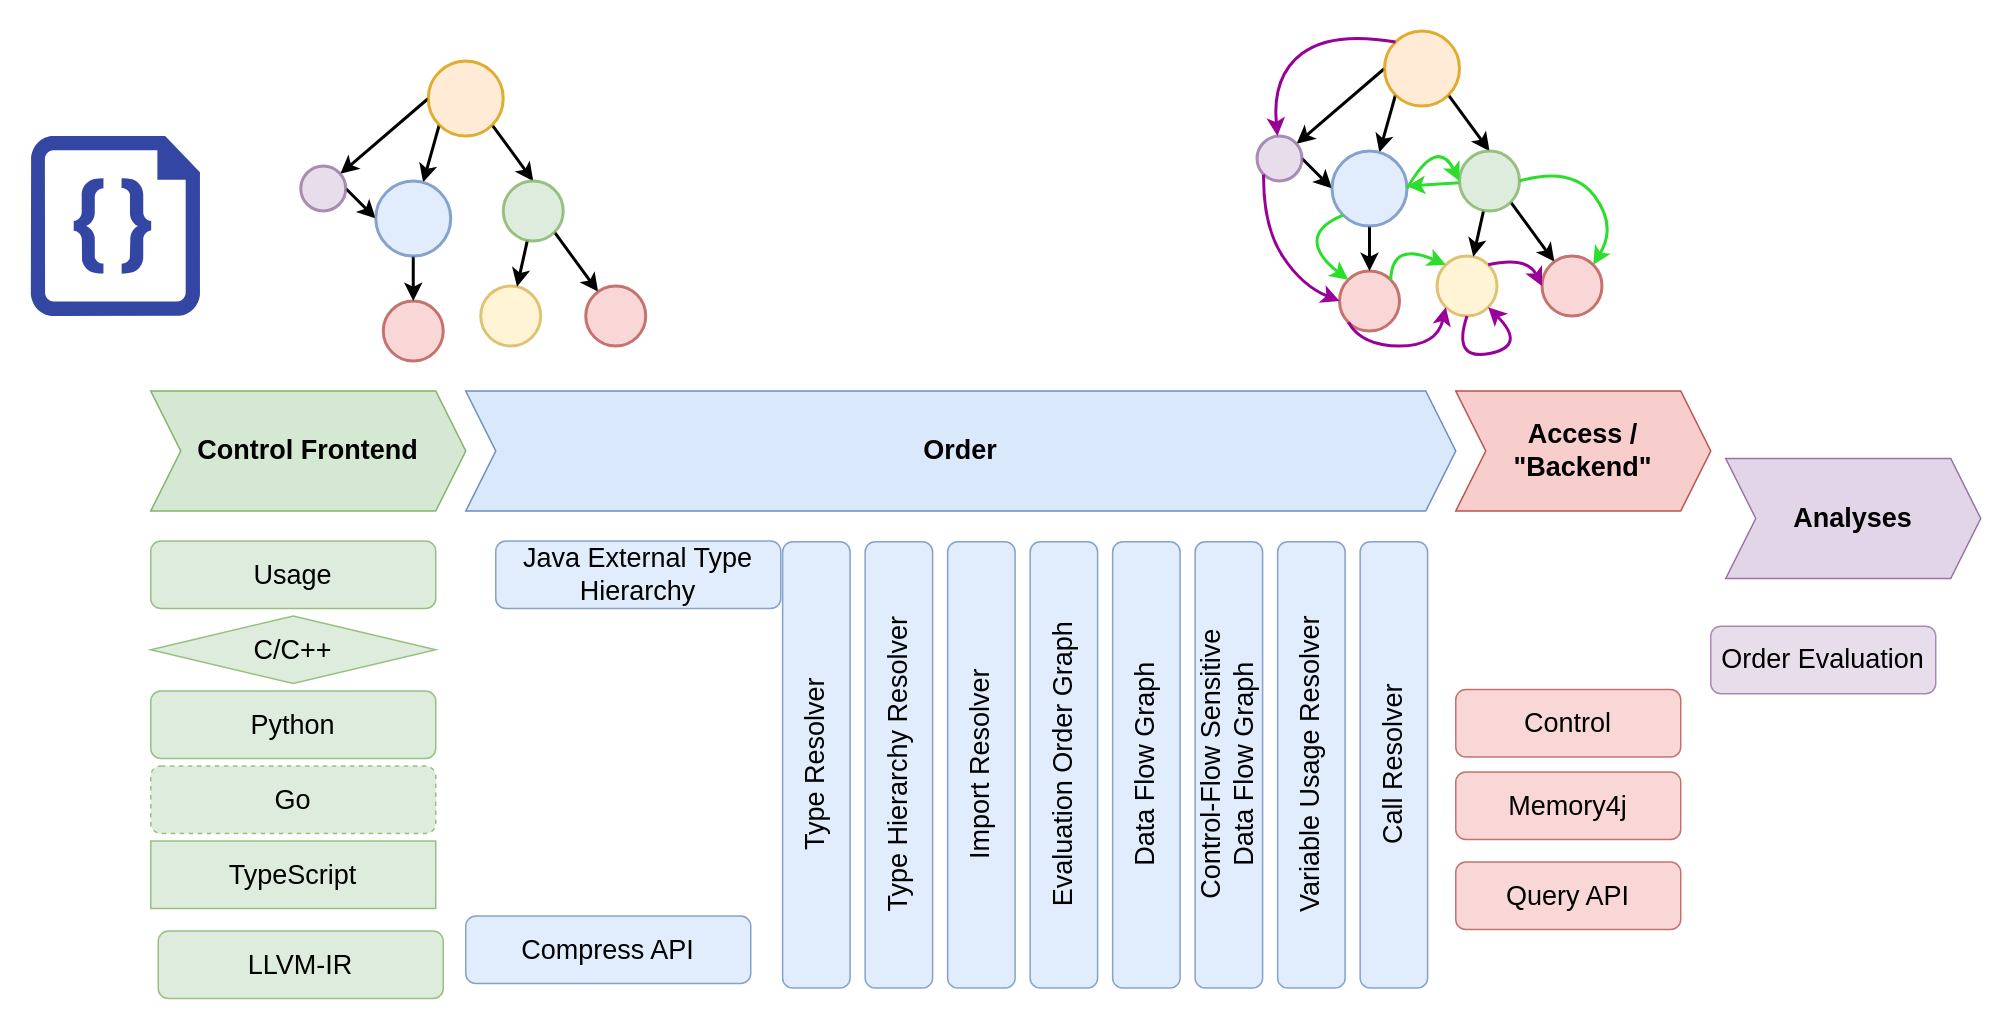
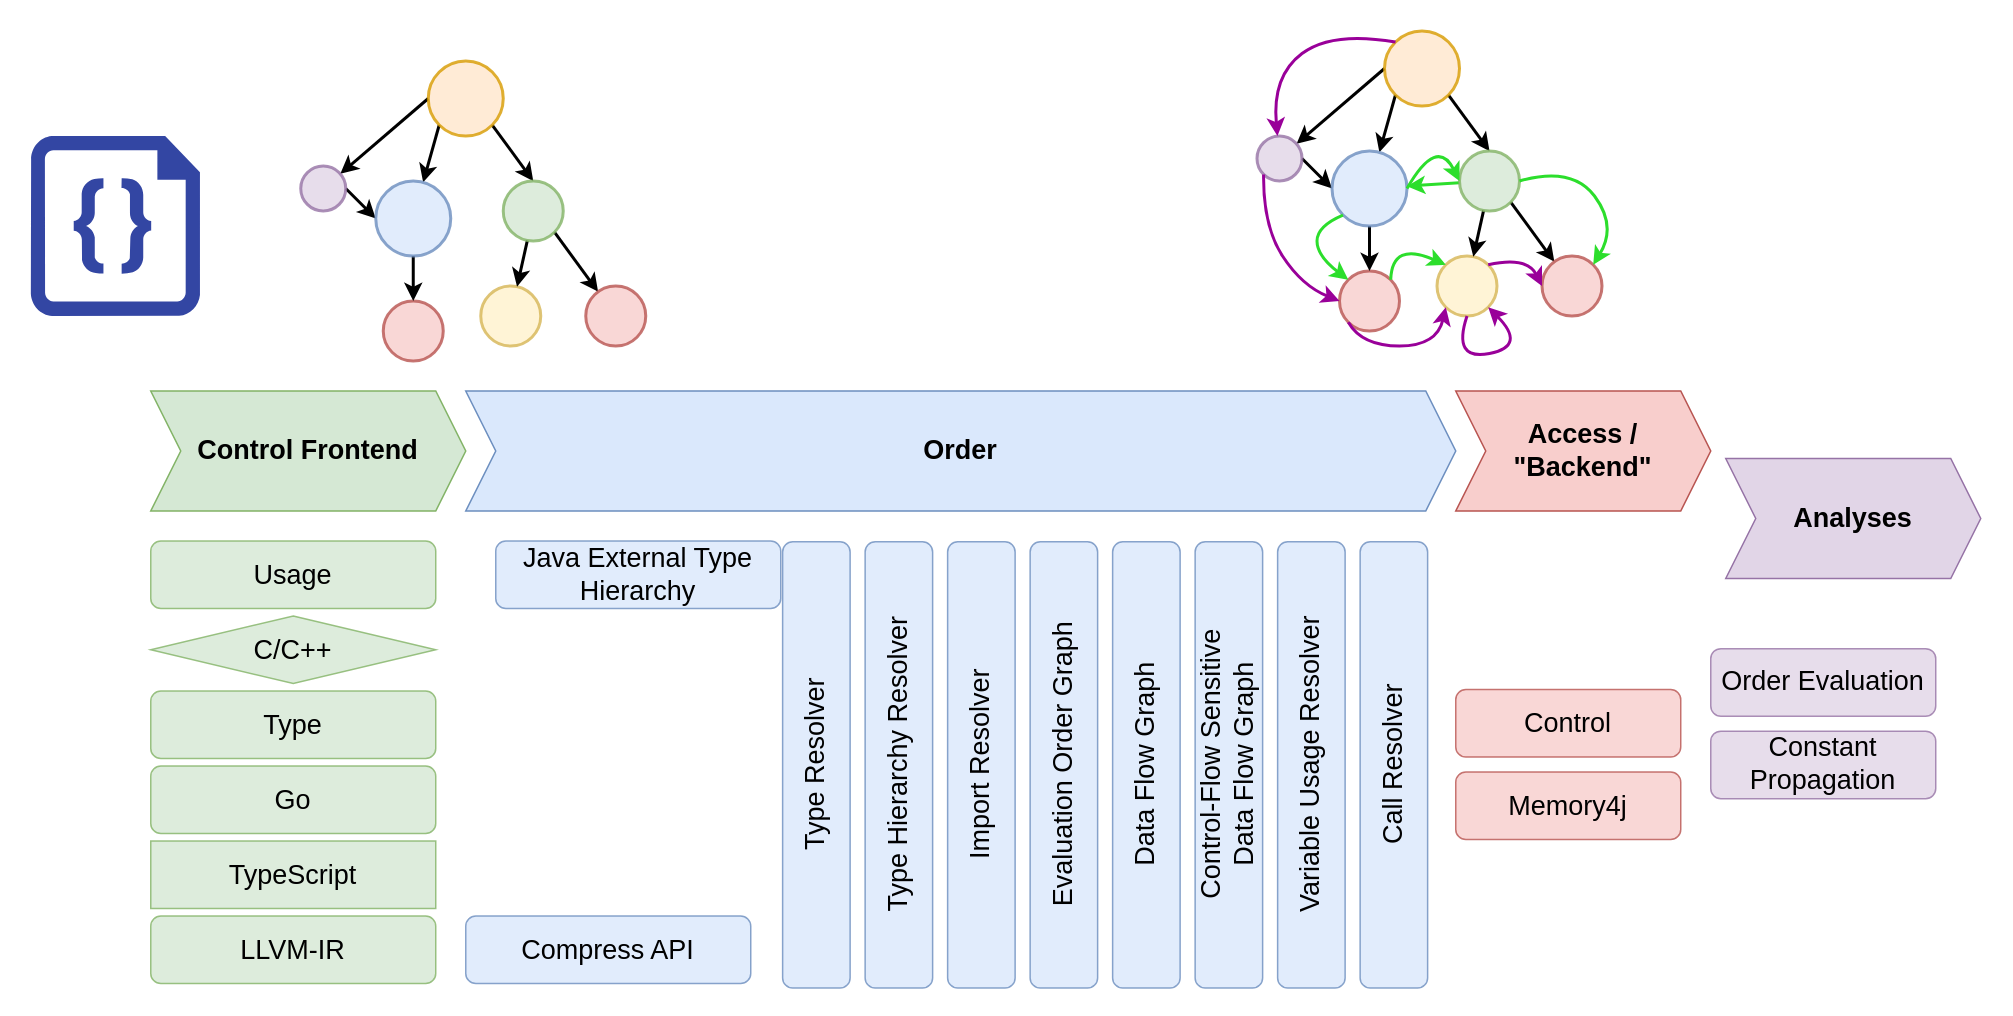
(1823, 660) -> (1823, 682)
(293, 725) -> (293, 725)
none -> (1823, 765)
(293, 800) -> (293, 800)
(1568, 896) -> none
(301, 965) -> (293, 950)
